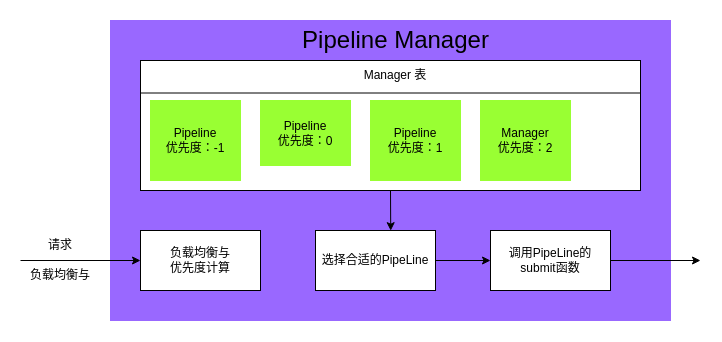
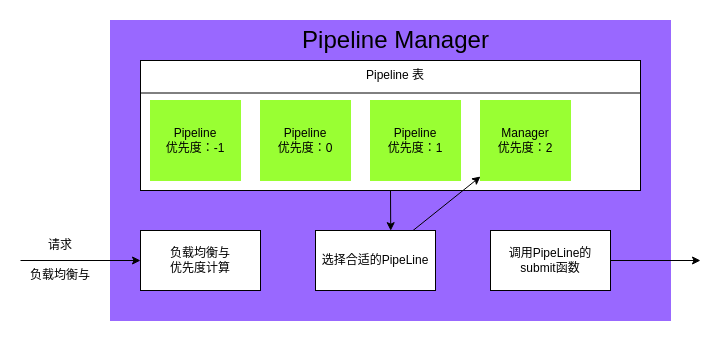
(396, 76) -> (396, 76)
(306, 133) -> (306, 141)
(460, 261) -> (444, 205)
